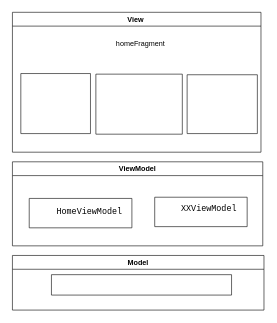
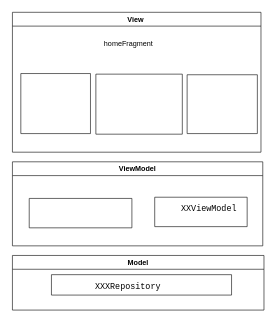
(140, 44) -> (128, 44)
(89, 212) -> none
none -> (128, 286)
